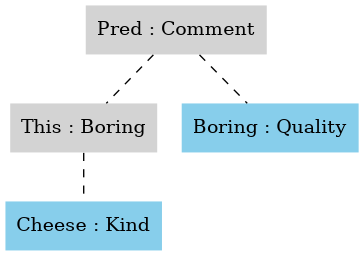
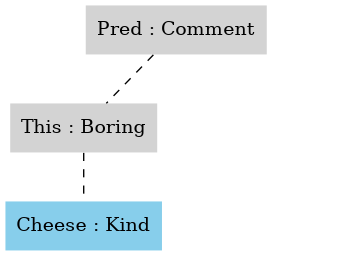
(270, 128) -> none
